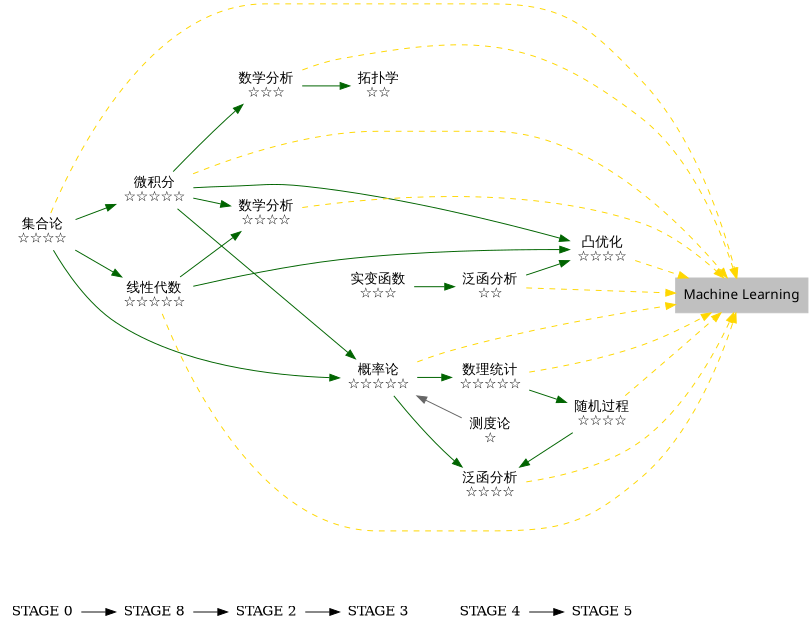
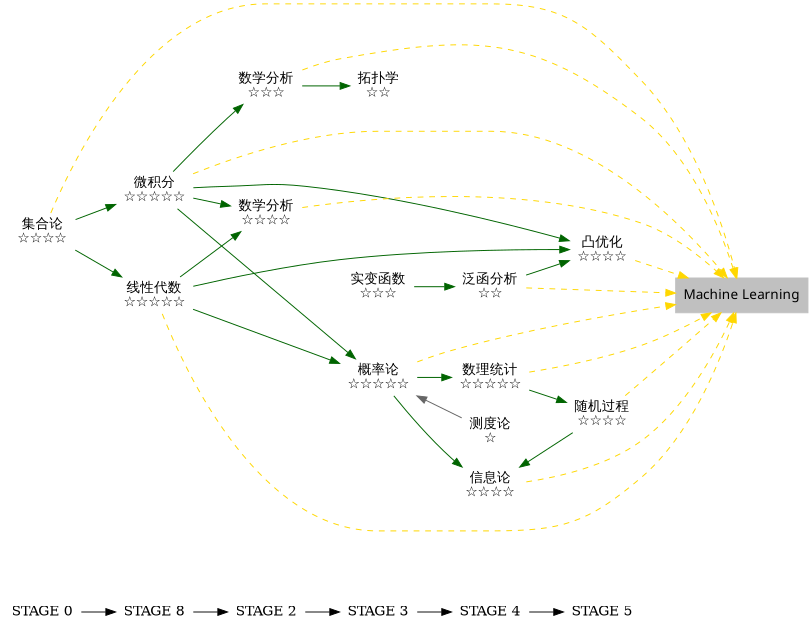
(165, 347) -> (262, 335)
(490, 486) -> (490, 486)
none -> (429, 612)
